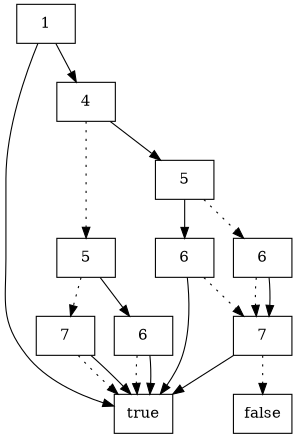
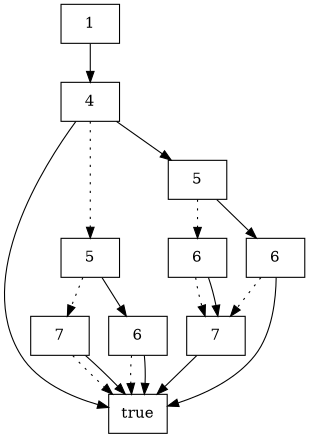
(6, 245) -> (6, 278)
(263, 414) -> none
